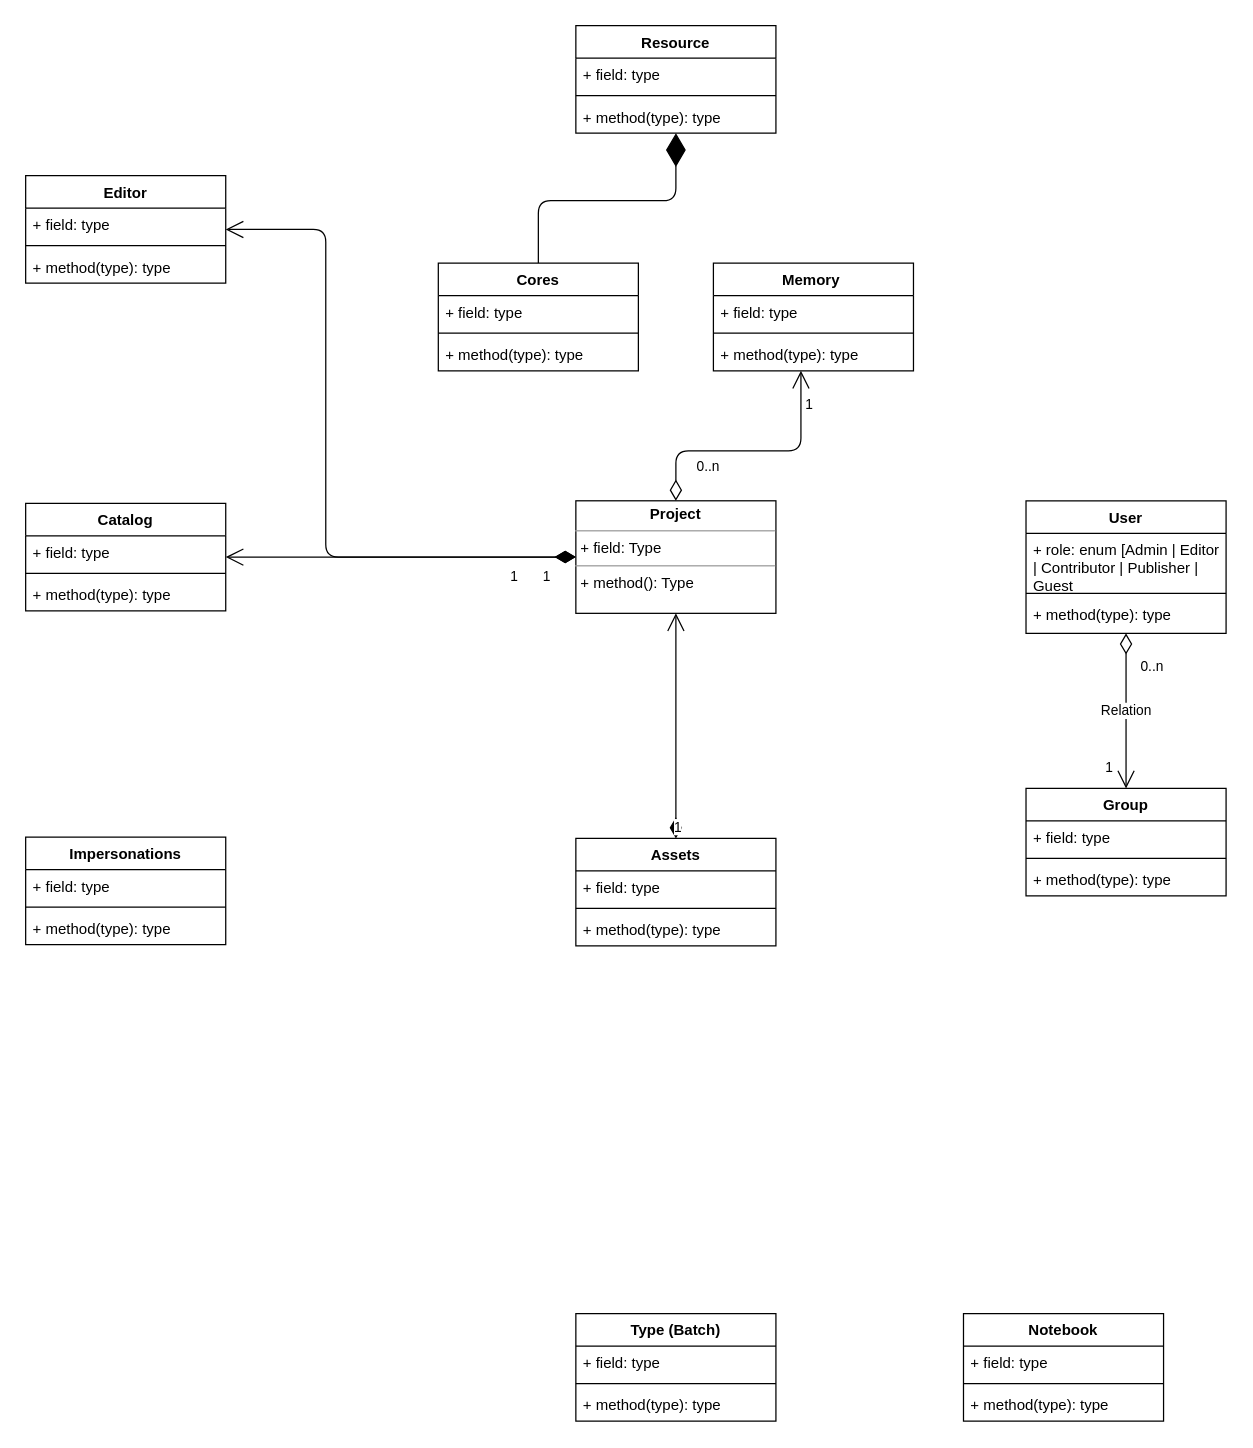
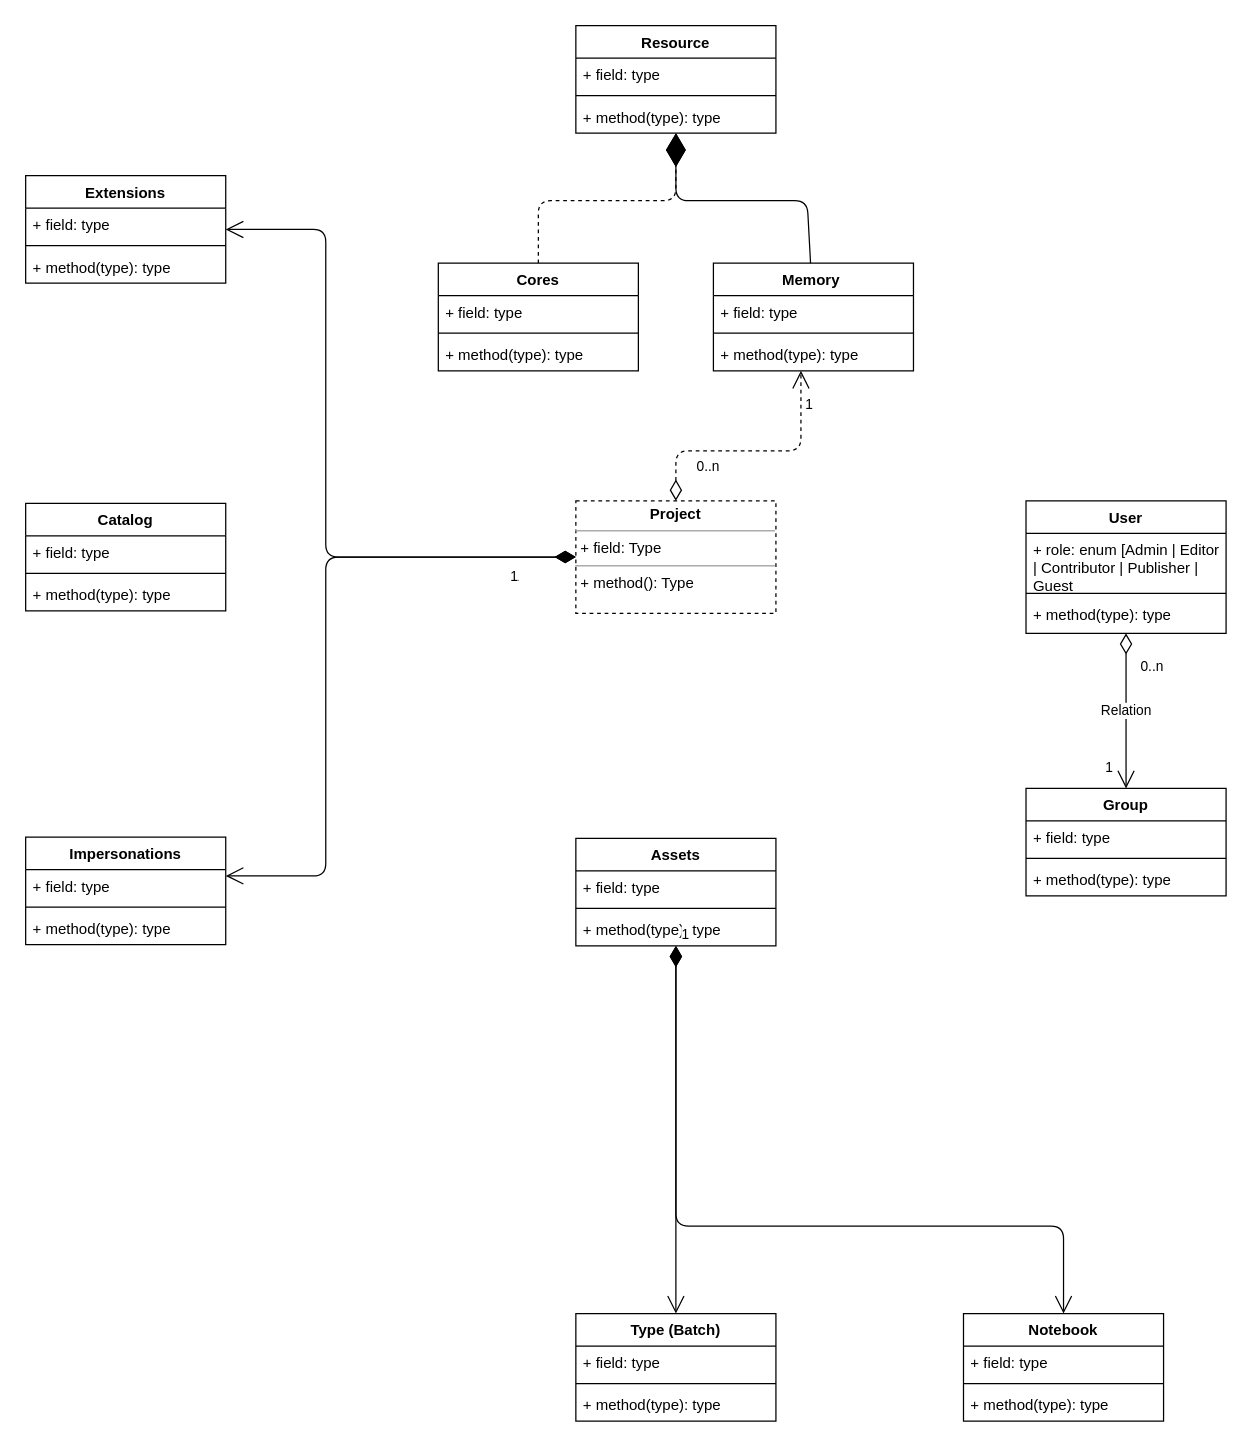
(125, 193) -> (125, 193)
(580, 201) -> (580, 201)
none -> (770, 201)
(761, 451) -> (761, 451)
(278, 557) -> none
(676, 557) -> (676, 557)
(676, 717) -> (676, 1266)
none -> (326, 761)
none -> (908, 1226)
